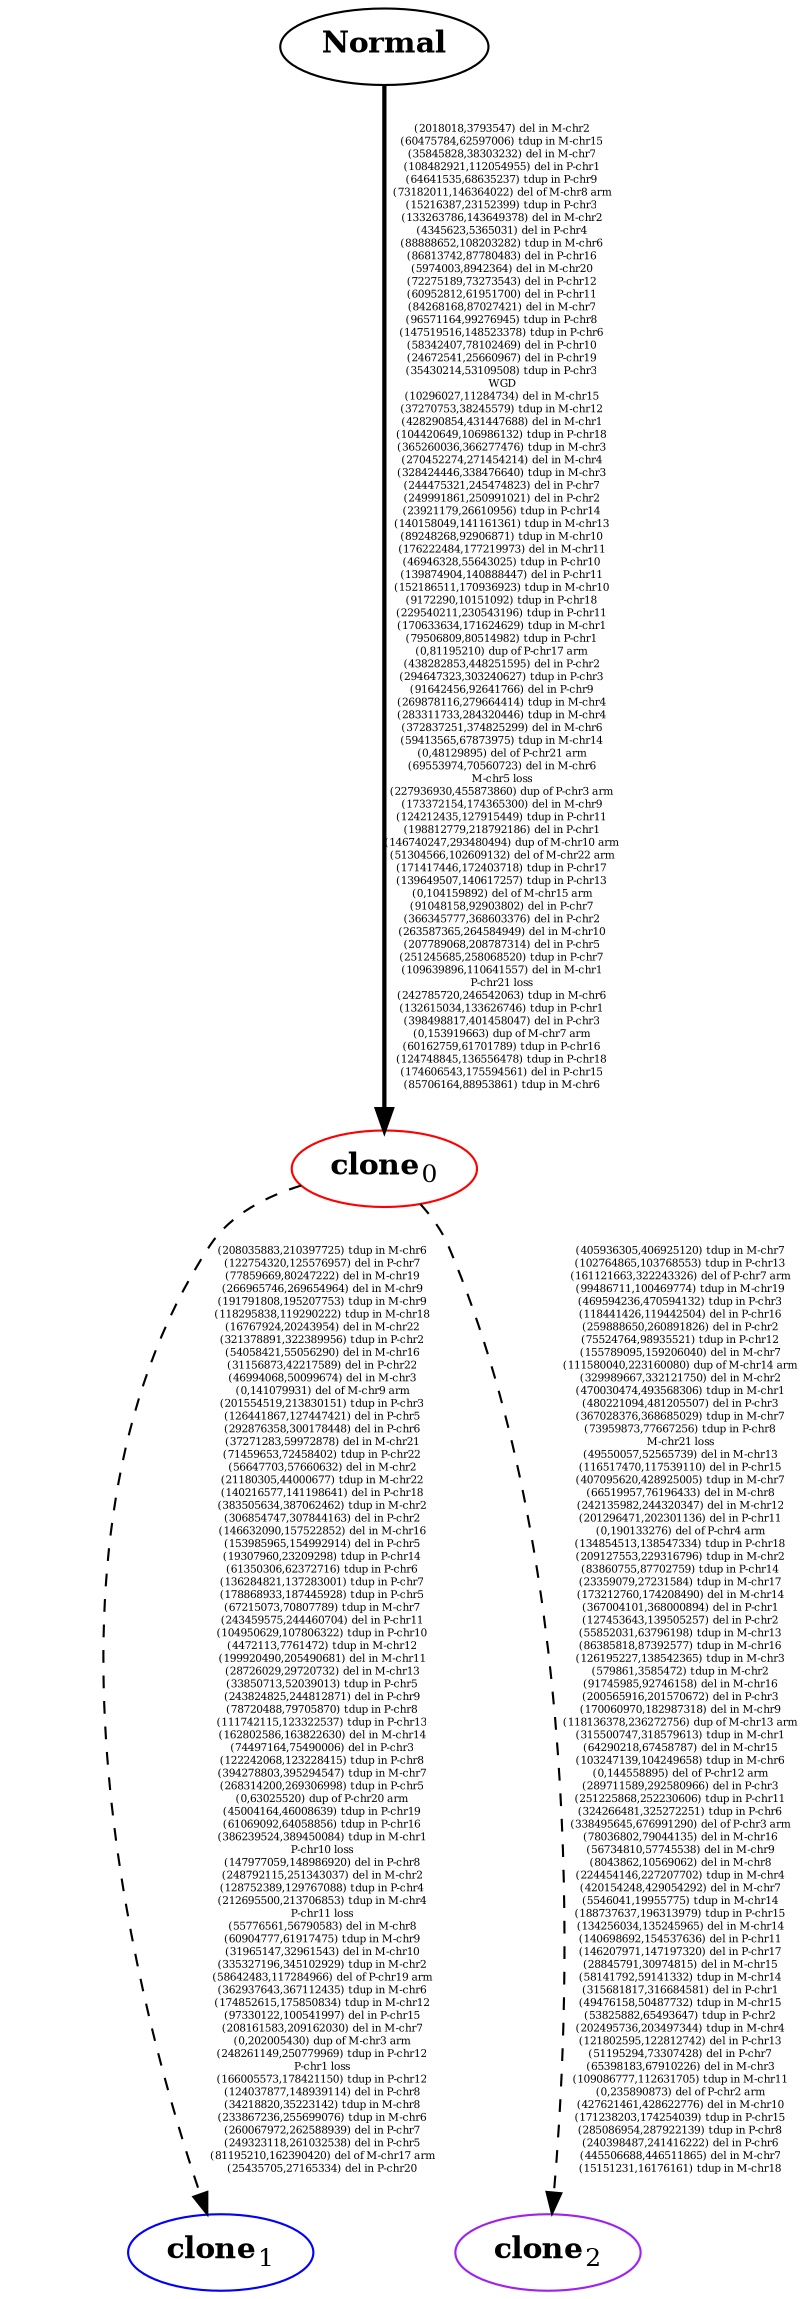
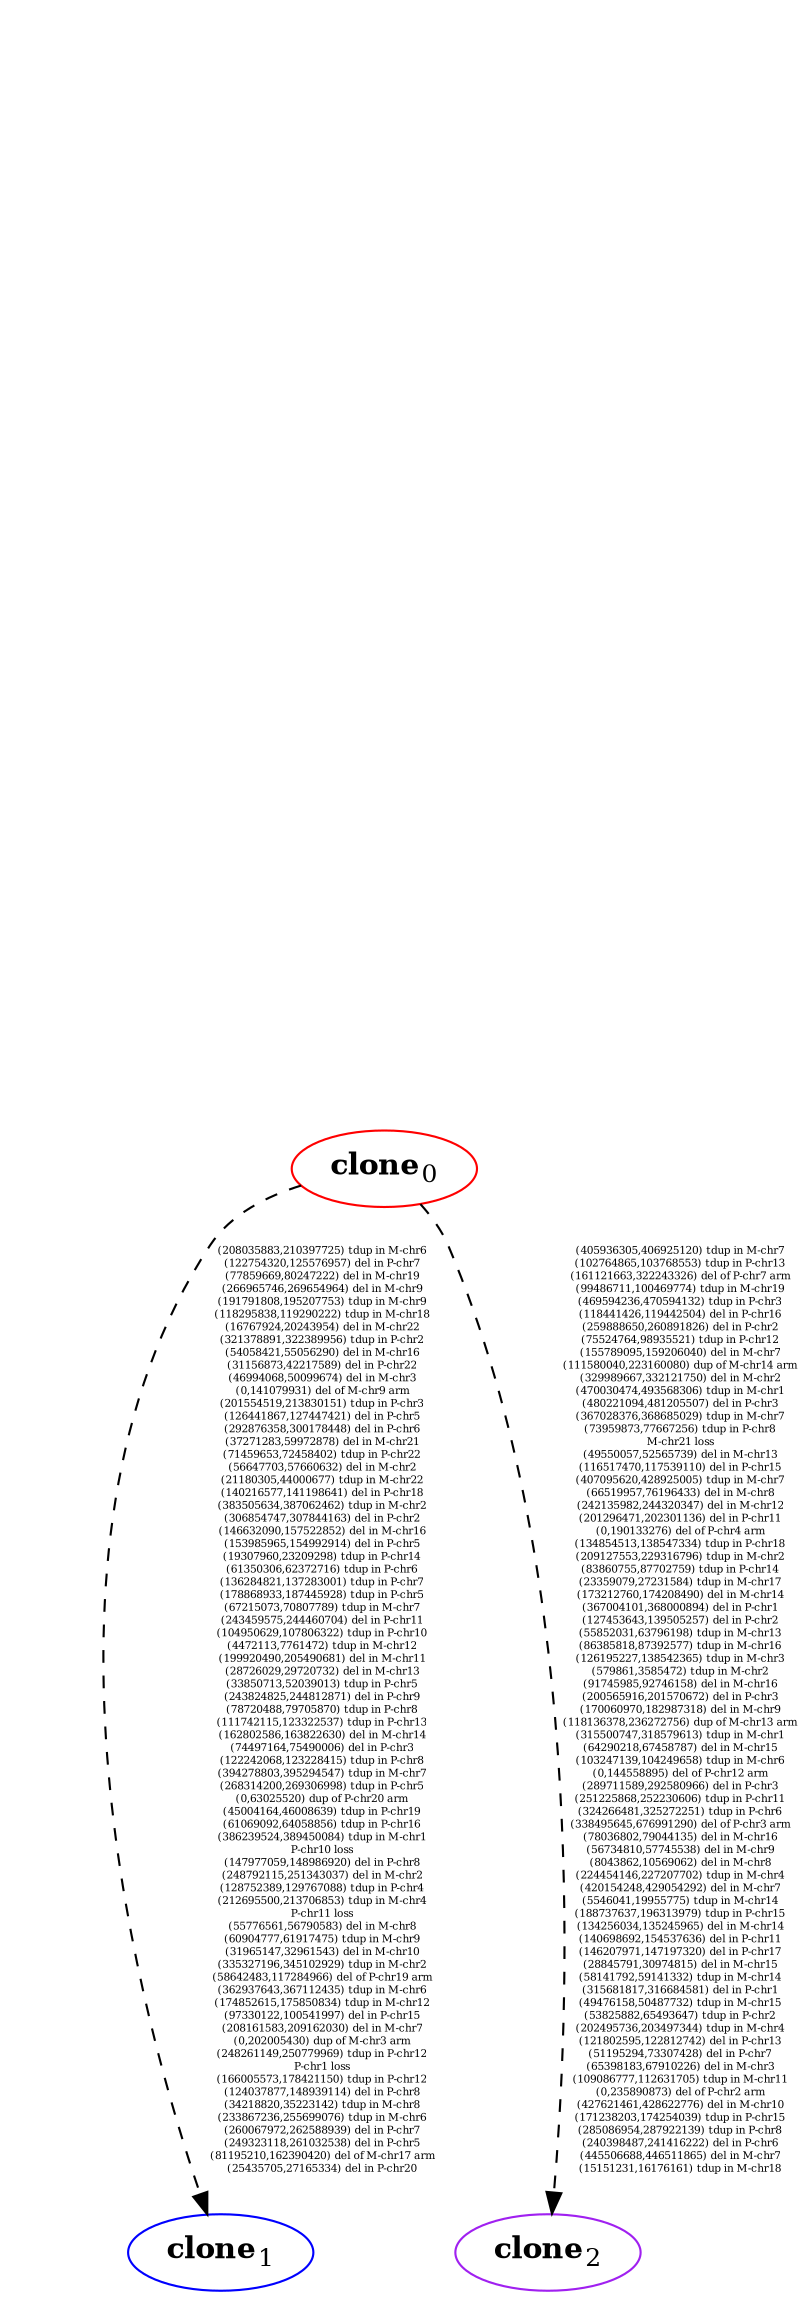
(384, 47) -> none
